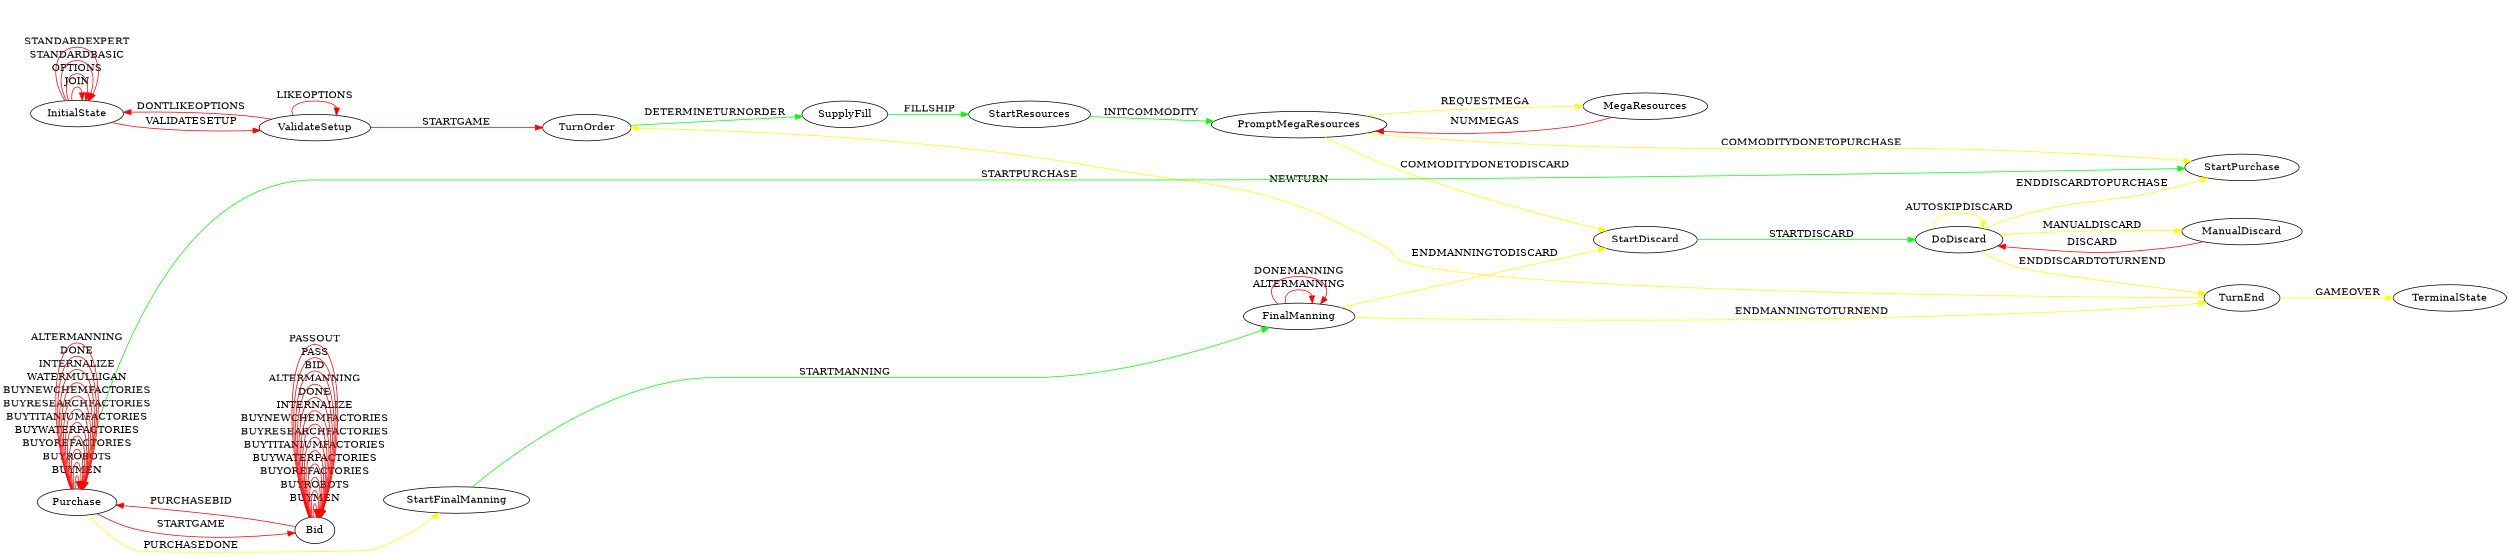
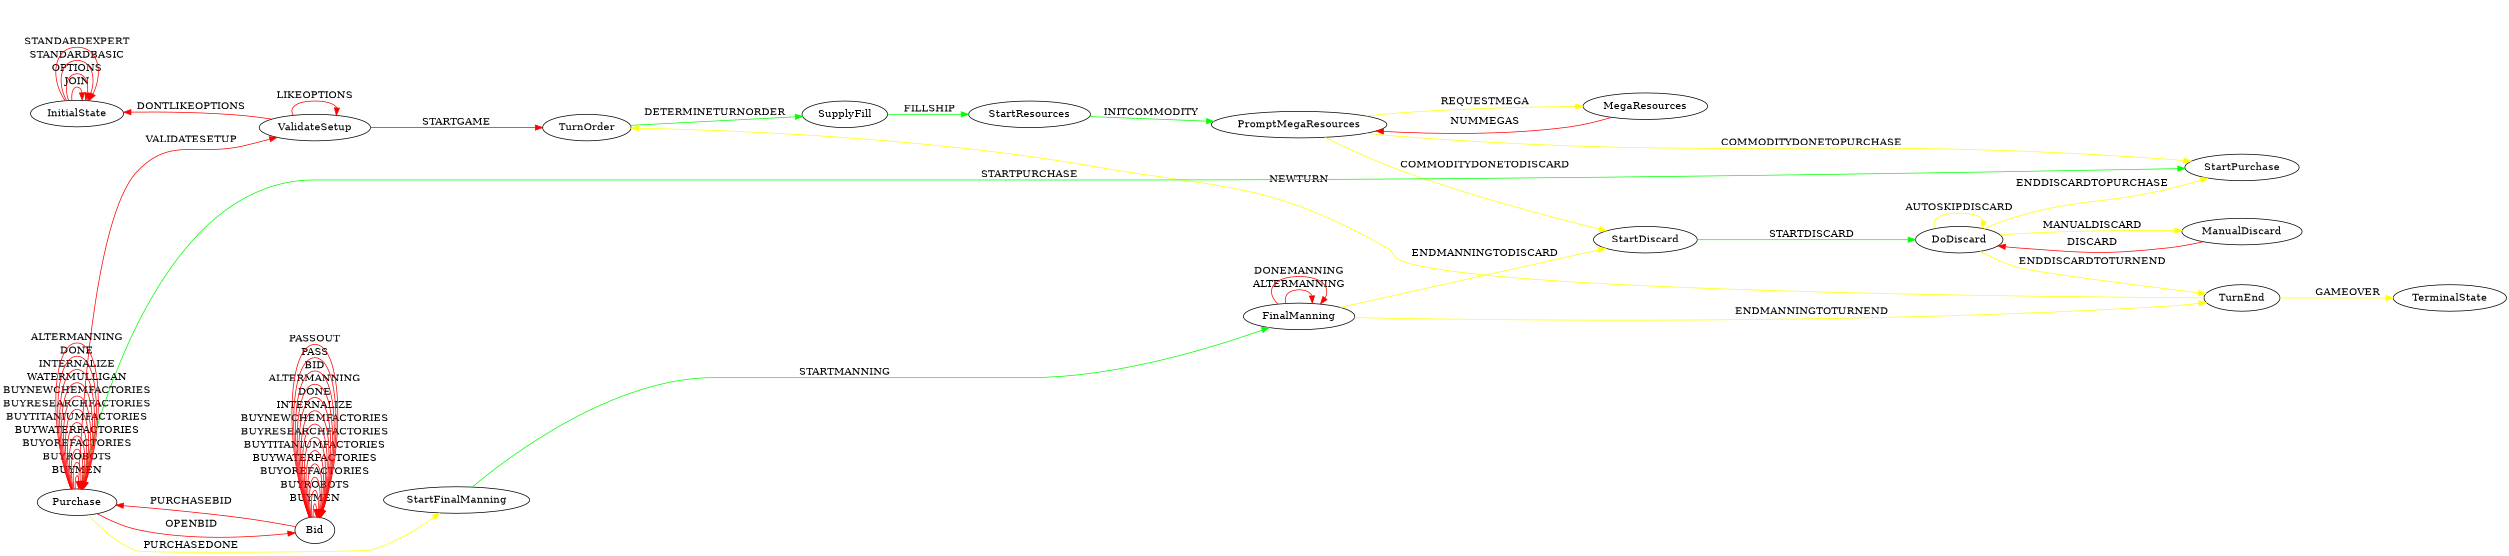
(182, 130) -> (104, 257)
(191, 524) -> (191, 524)
